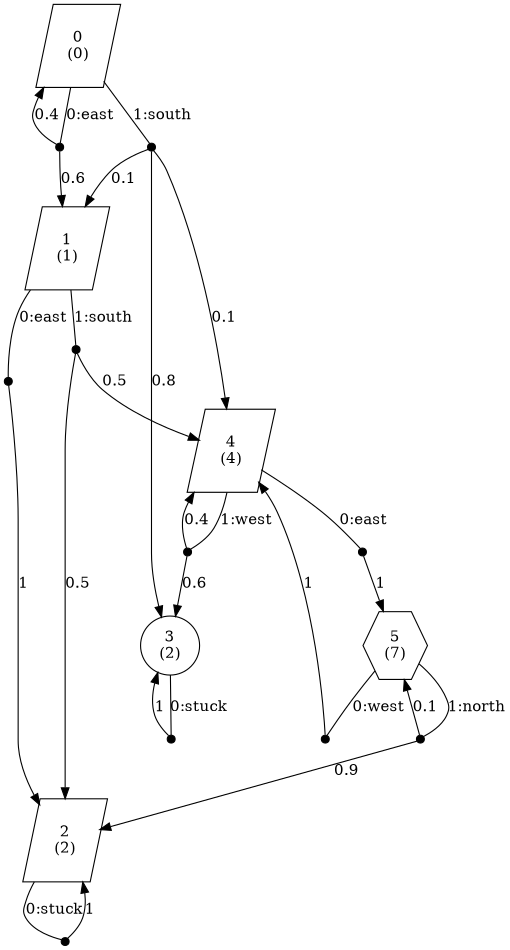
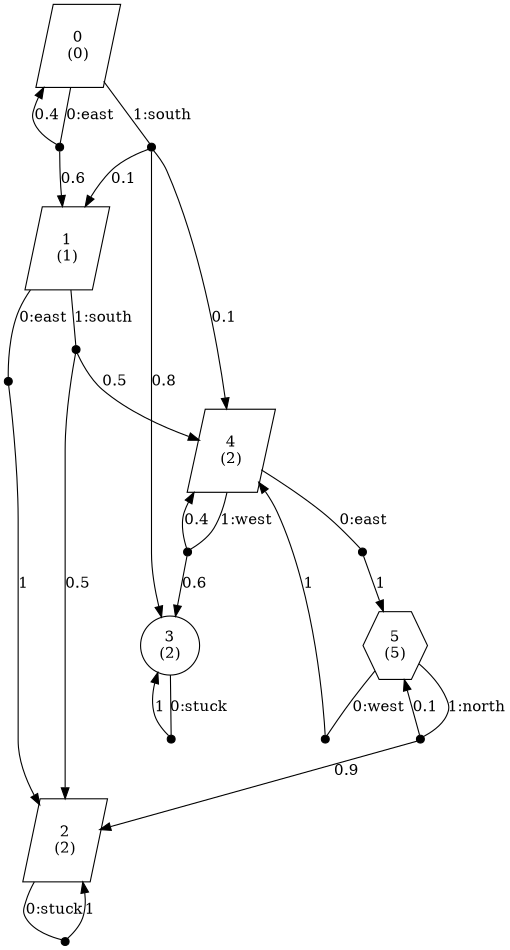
(231, 451) -> (231, 451)
(395, 646) -> (395, 646)
